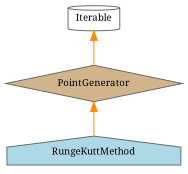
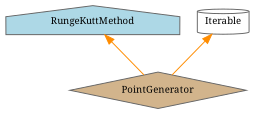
(94, 124) -> (128, 58)
